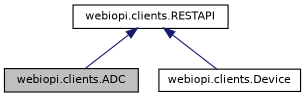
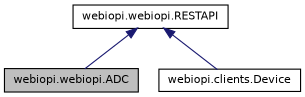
(151, 17) -> (151, 17)
(71, 80) -> (71, 80)
